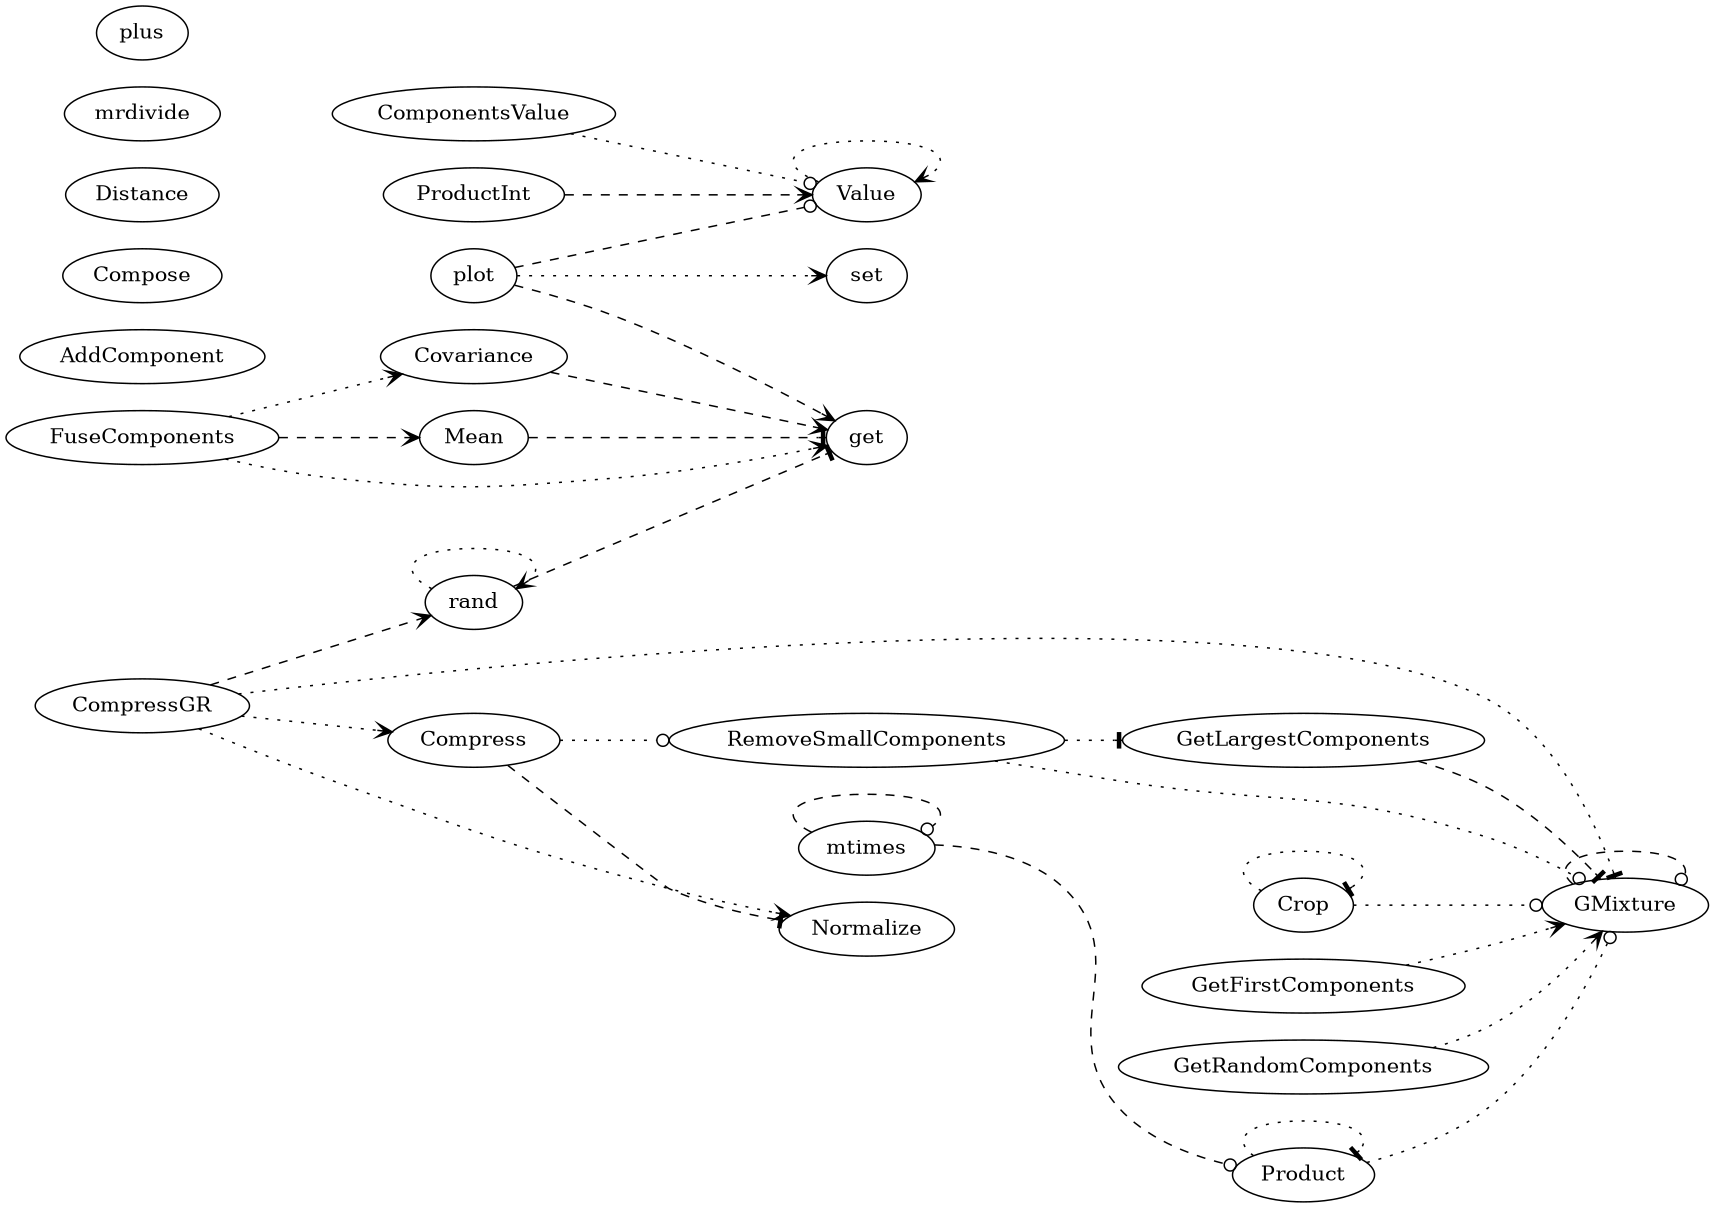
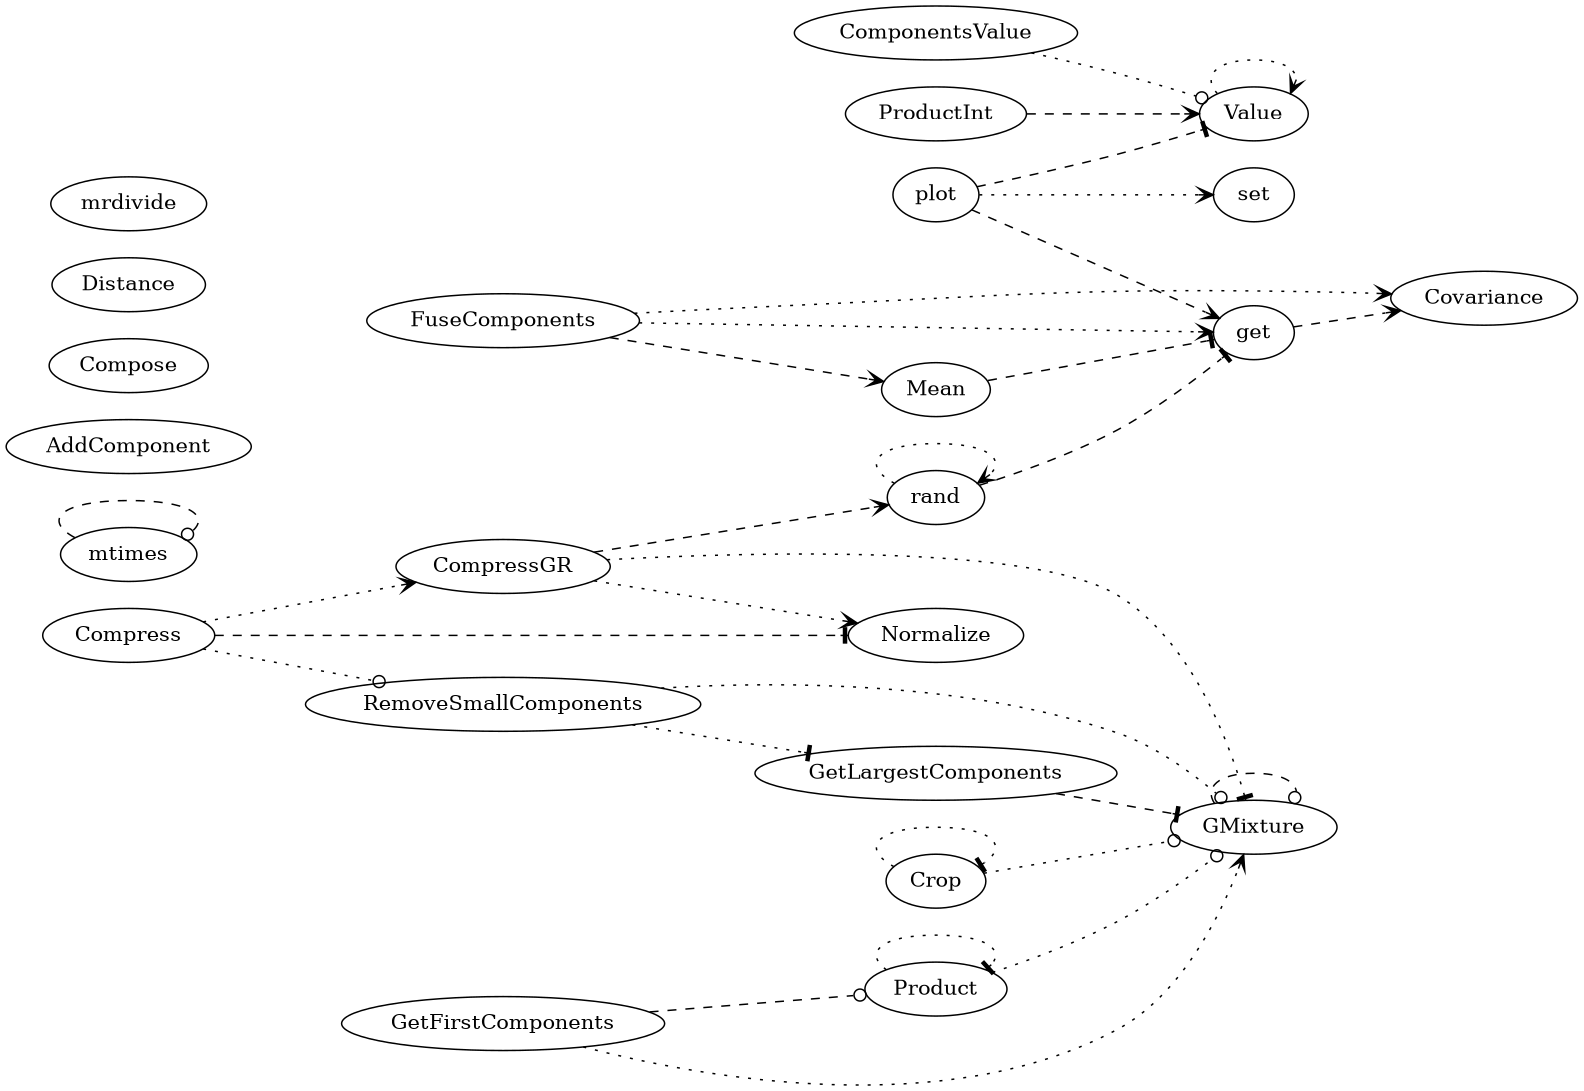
(142, 33) -> none
(659, 237) -> (1089, 161)
(682, 399) -> (1339, 320)
(309, 723) -> (302, 604)
(1094, 988) -> (751, 1004)
(1304, 1067) -> none
